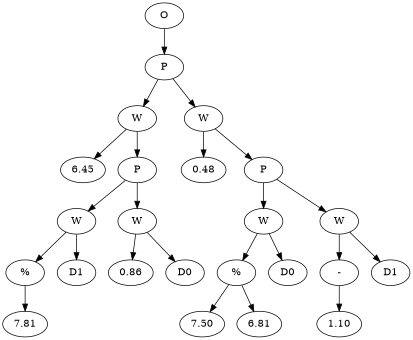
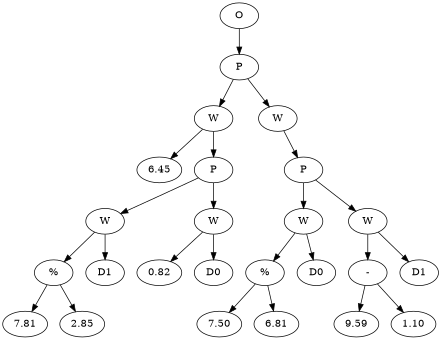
(204, 170) -> none
(131, 273) -> (159, 273)
none -> (82, 324)
none -> (356, 324)
